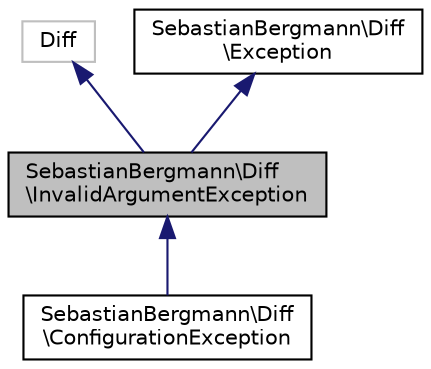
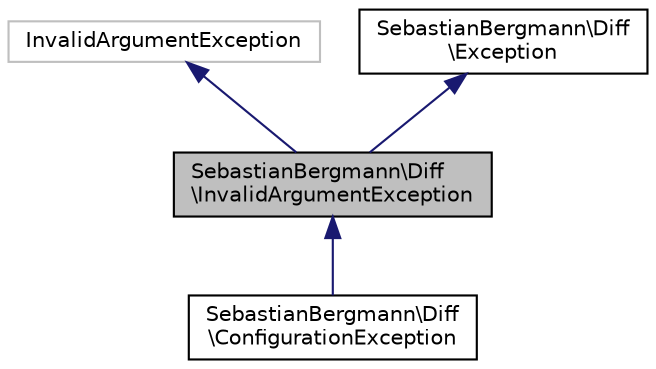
(59, 42) -> (164, 42)
